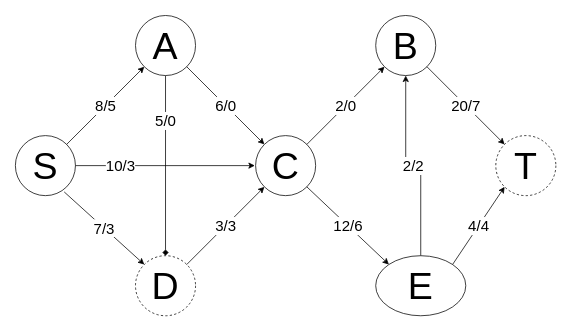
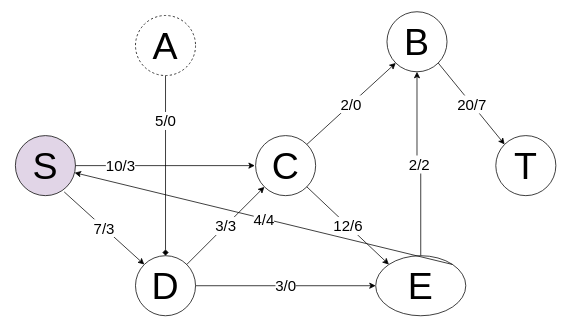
(165, 45) -> (165, 45)
(405, 45) -> (417, 42)
(224, 104) -> none
(104, 107) -> none
(45, 165) -> (45, 165)
(525, 165) -> (525, 165)
(477, 227) -> (221, 208)
(165, 285) -> (165, 285)
none -> (282, 285)
